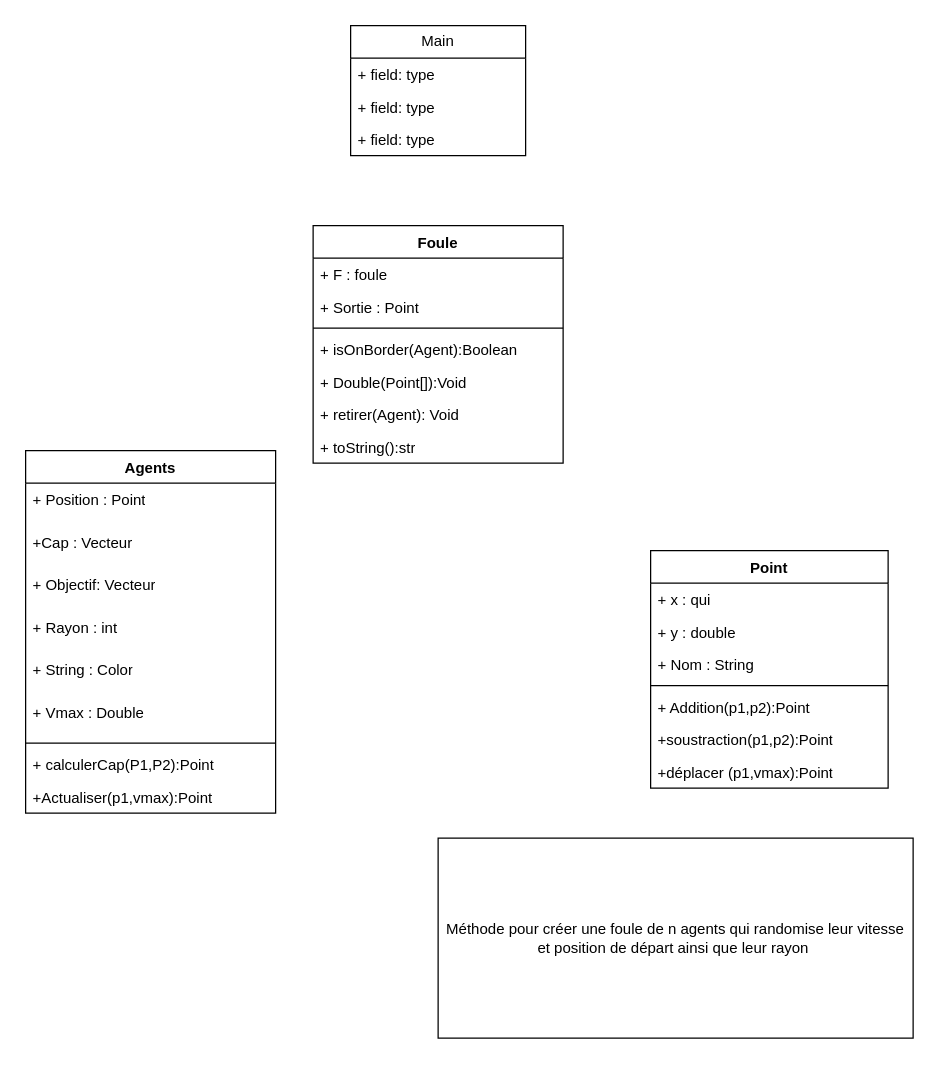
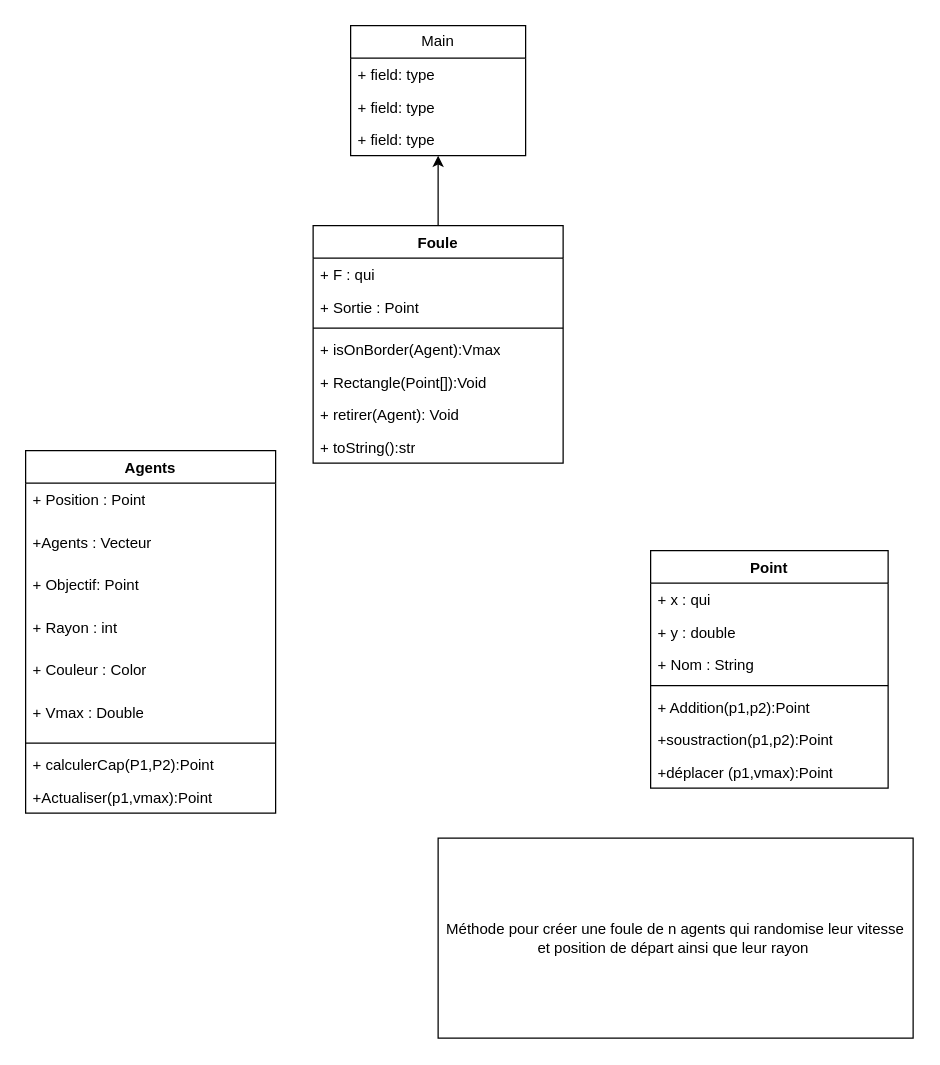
none -> (438, 195)
(357, 276) -> (349, 276)
(426, 351) -> (416, 351)
(403, 383) -> (416, 383)
(86, 543) -> (99, 543)
(105, 586) -> (95, 586)
(89, 671) -> (93, 671)
